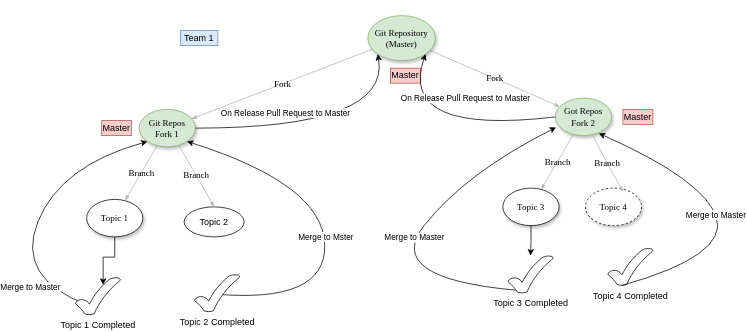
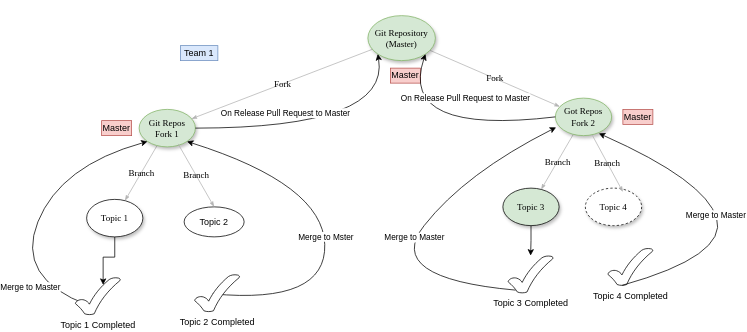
(199, 38) -> (199, 53)
(531, 207) -> (531, 207)
